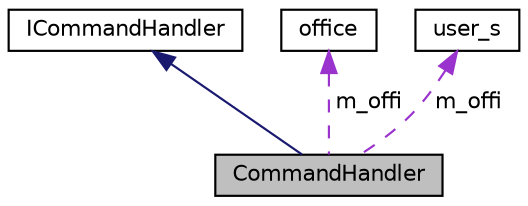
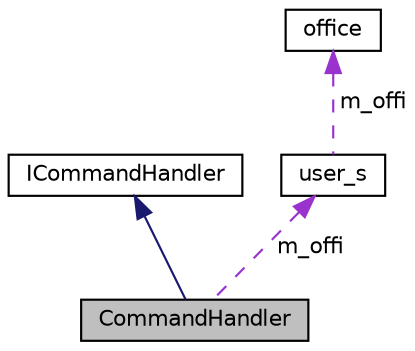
(329, 114) -> (333, 114)
